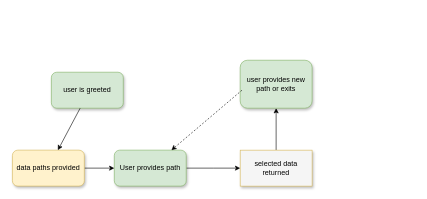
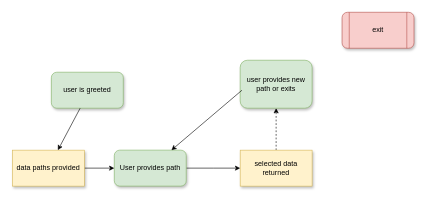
none -> (378, 30)
(208, 119) -> (208, 119)
(276, 131) -> (276, 131)
(48, 168) -> (48, 168)
(276, 168) -> (276, 168)
